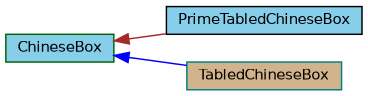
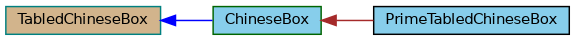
(158, 61) -> (194, 20)
